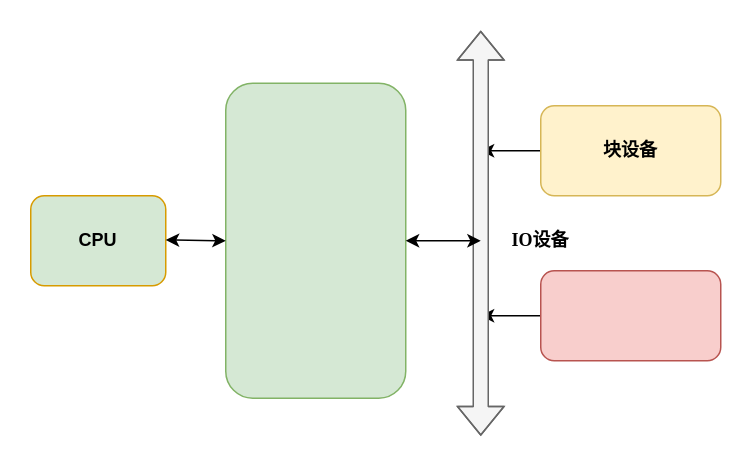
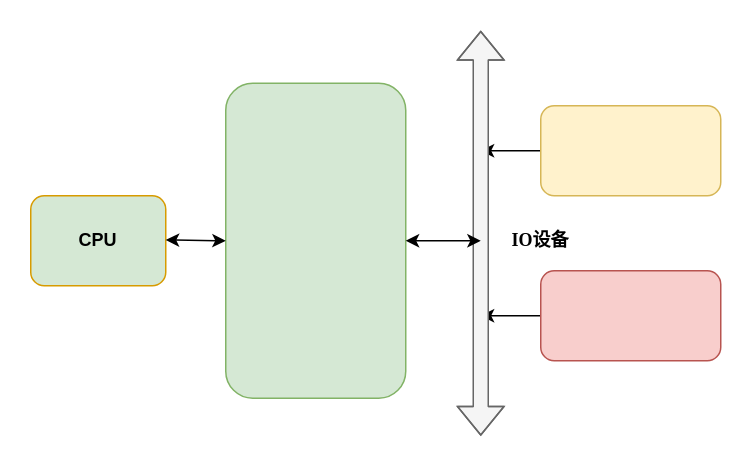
(631, 151) -> none
